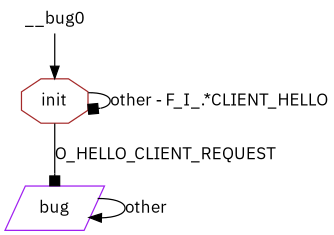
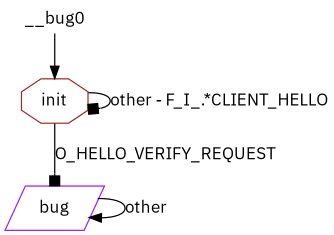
(166, 155) -> (166, 155)
